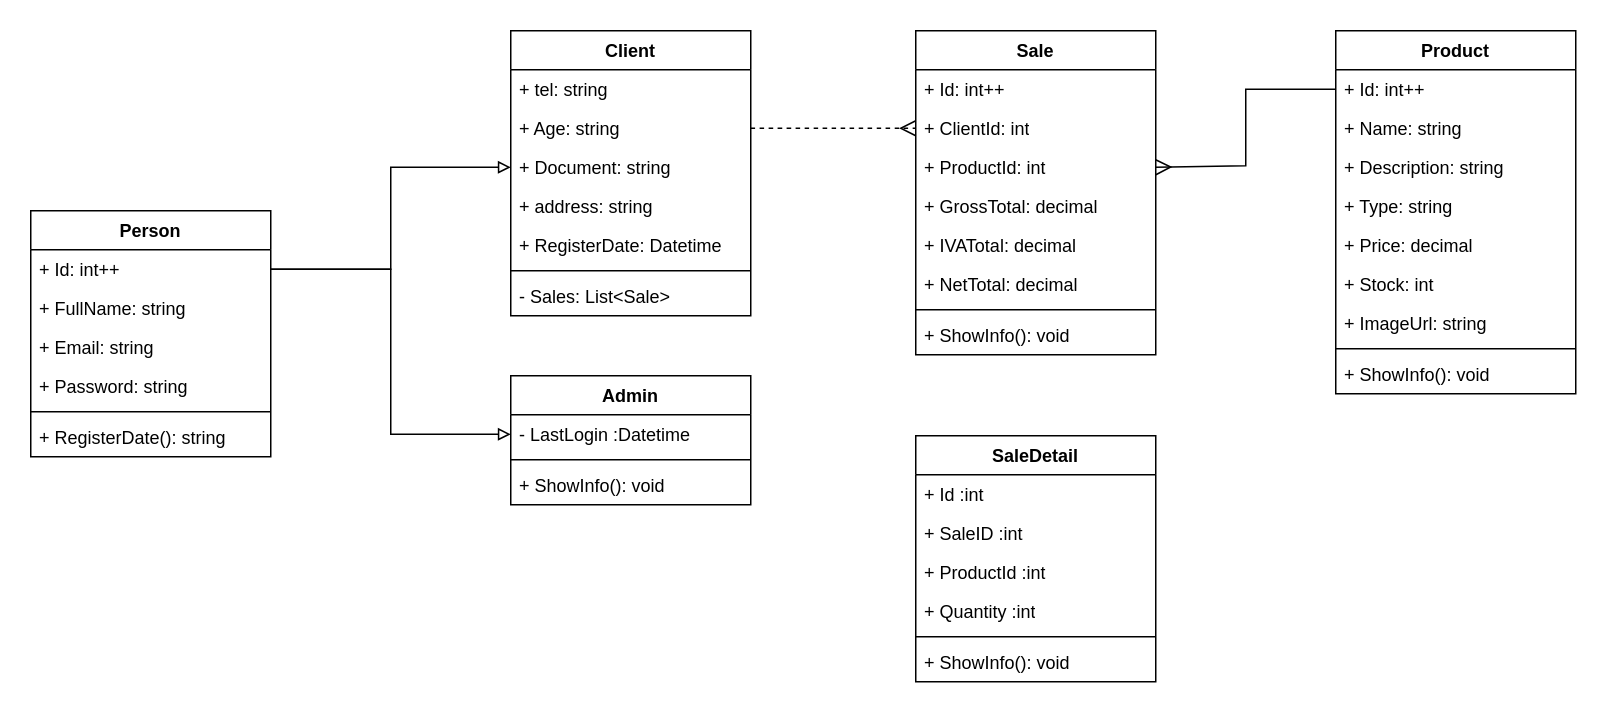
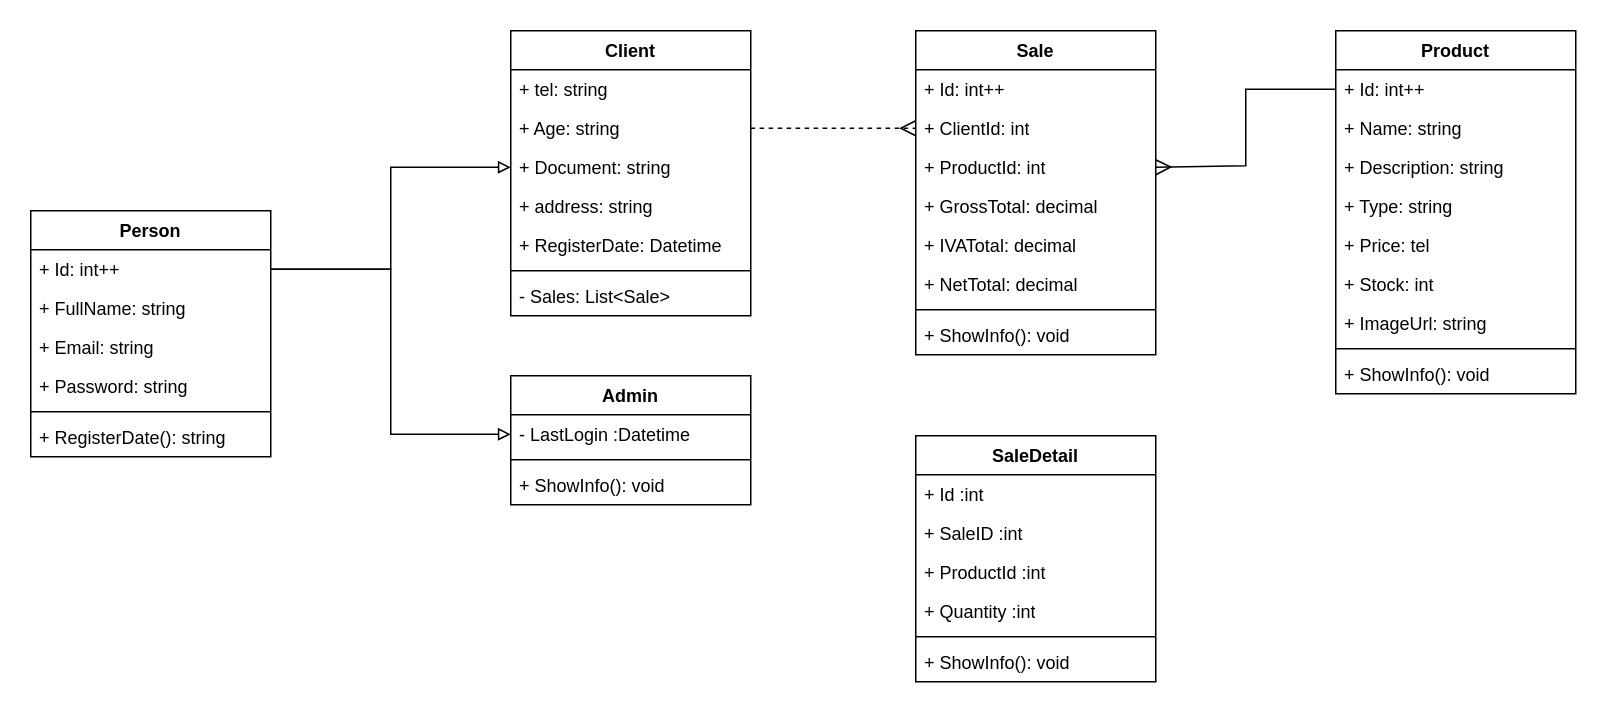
(1411, 247) -> (1394, 247)
